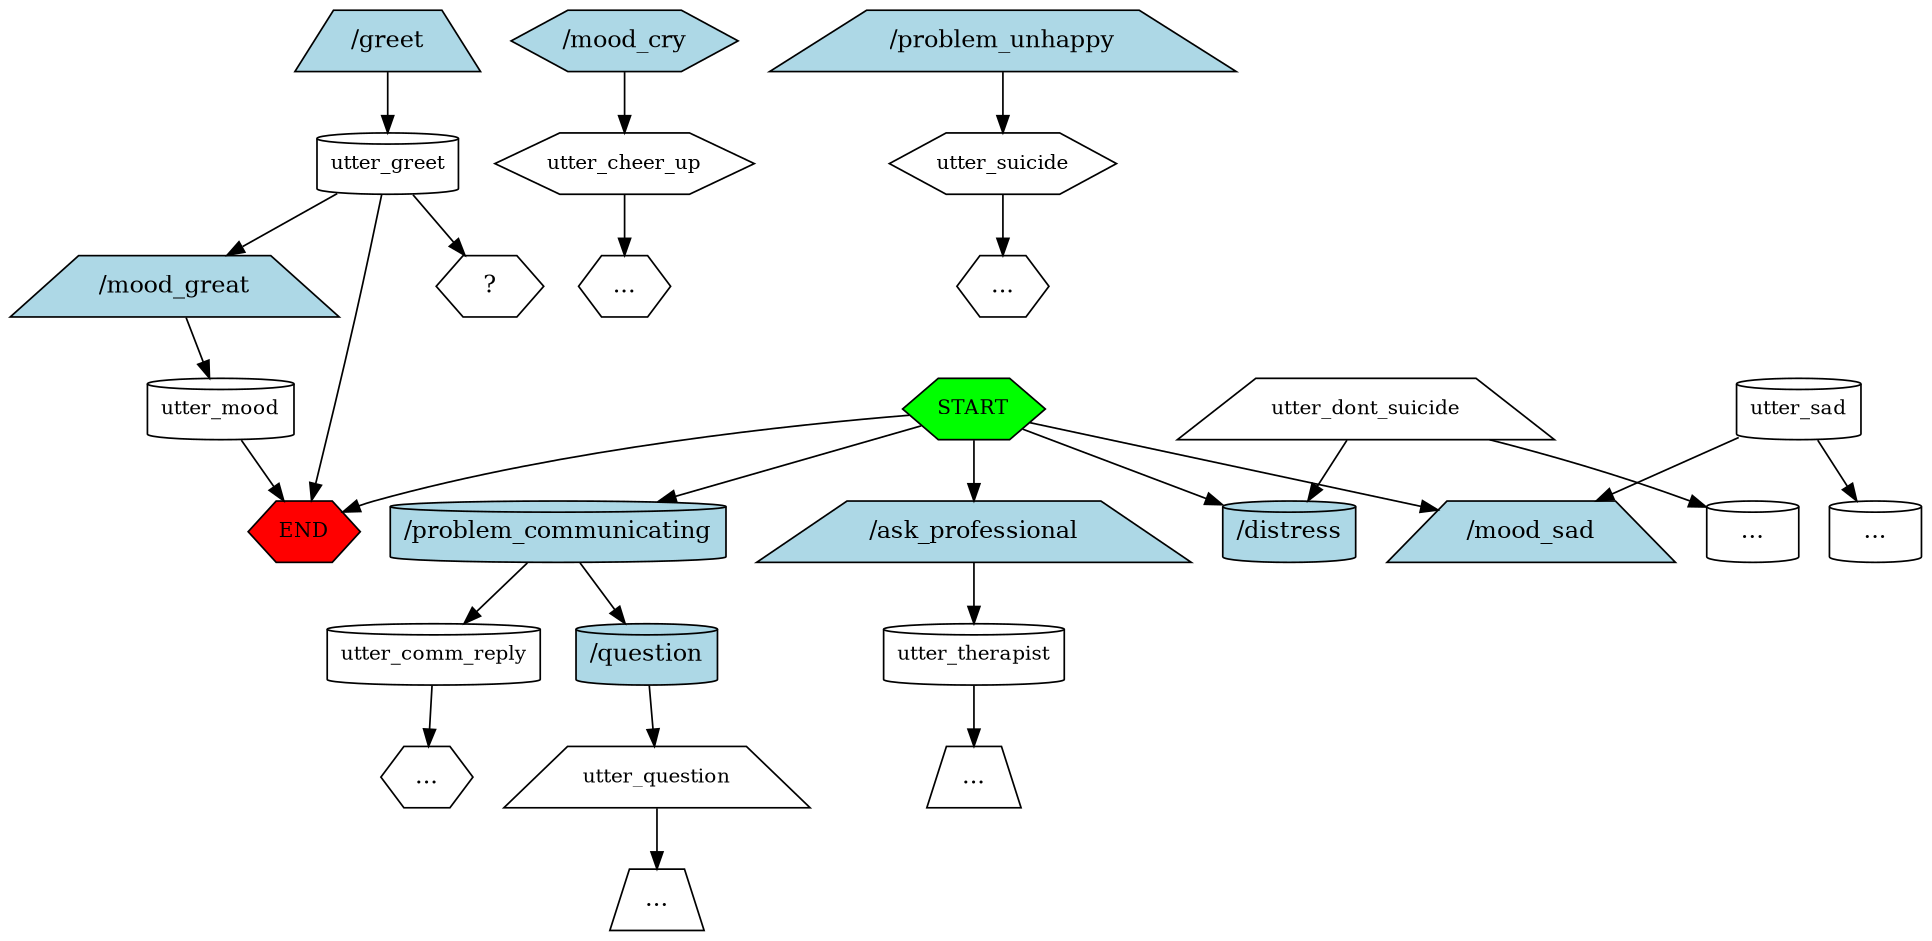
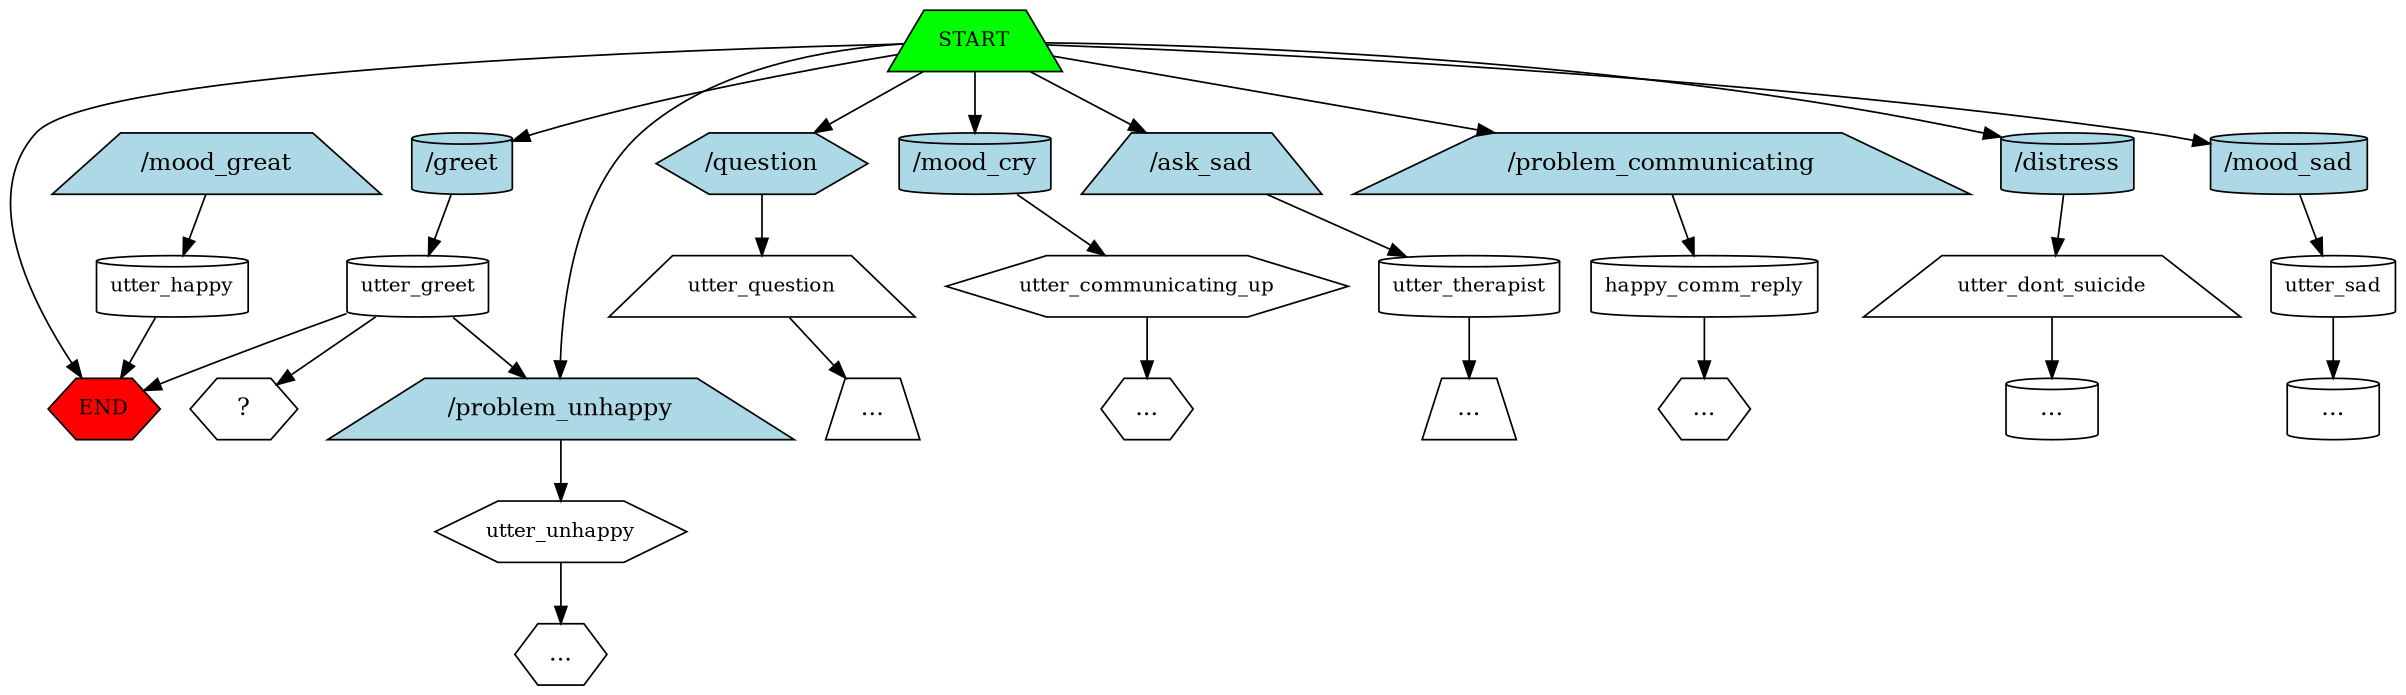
(388, 41) -> (462, 164)
(625, 41) -> (975, 164)
none -> (975, 94)
none -> (666, 100)
none -> (655, 122)
(625, 164) -> (1147, 286)
(1003, 164) -> (561, 532)
(290, 220) -> (483, 342)
(221, 409) -> (172, 286)
(974, 409) -> (975, 41)
(1332, 463) -> (2061, 217)
(1675, 466) -> (2308, 217)
(558, 532) -> (1662, 164)
(974, 532) -> (1202, 164)
(1531, 532) -> (2289, 164)
(597, 586) -> (876, 98)
(434, 654) -> (1704, 286)
(647, 654) -> (762, 164)
